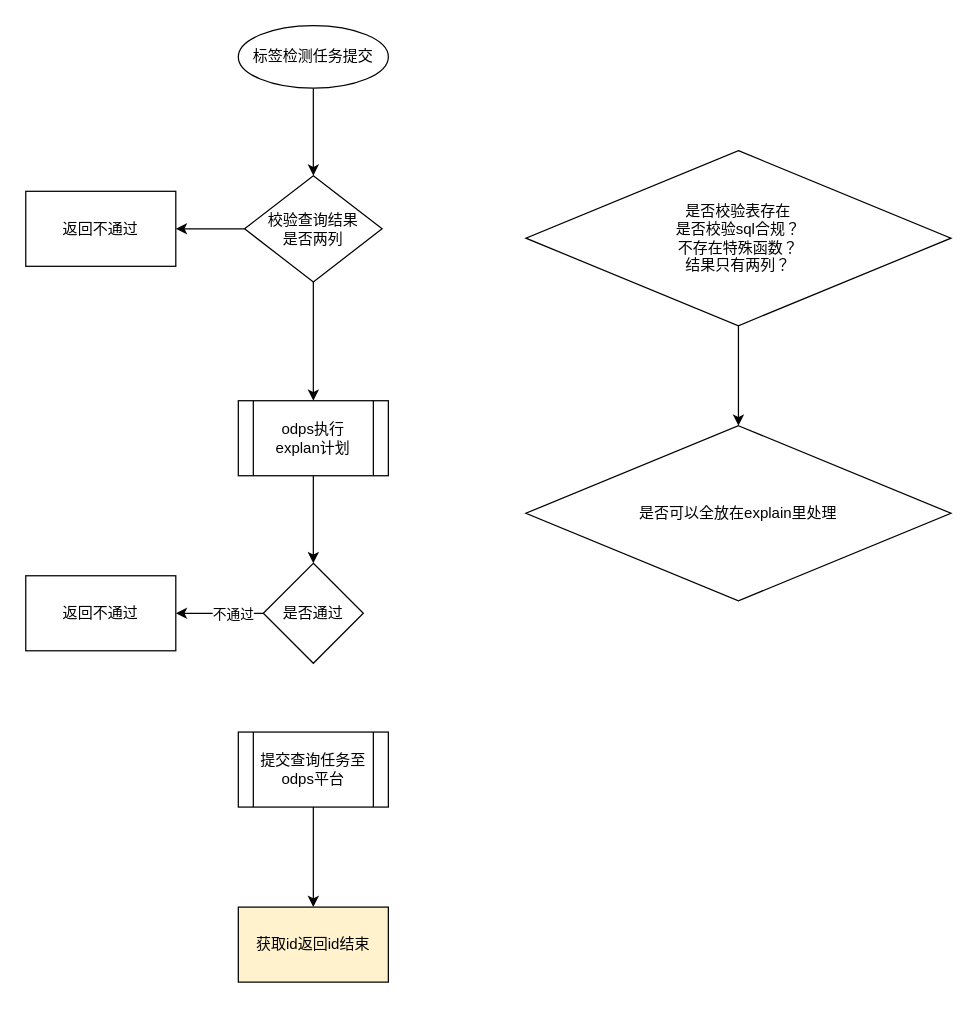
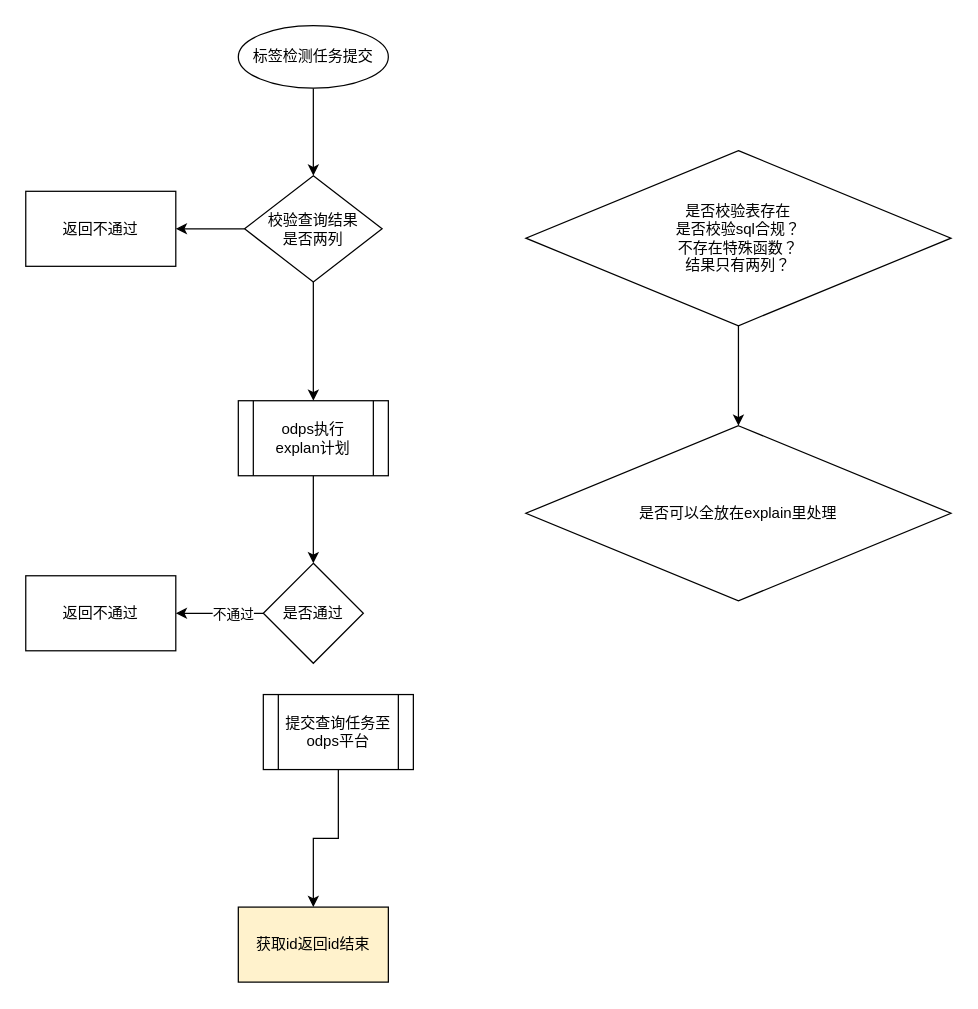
(313, 769) -> (338, 732)
